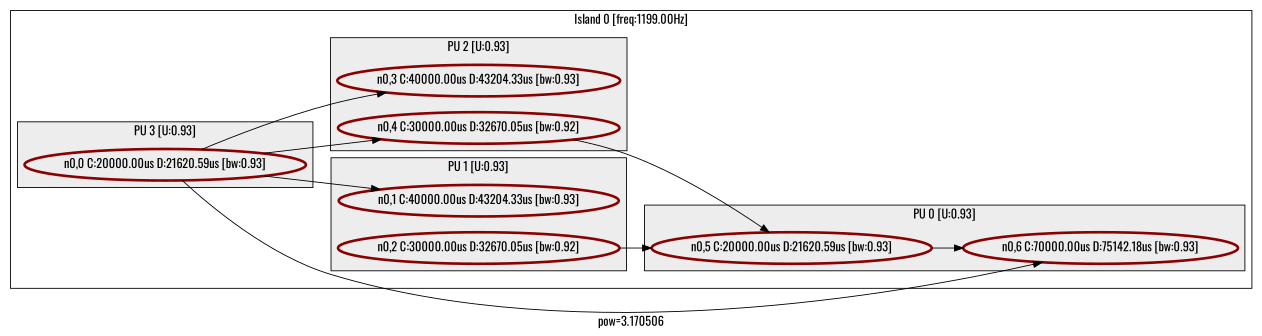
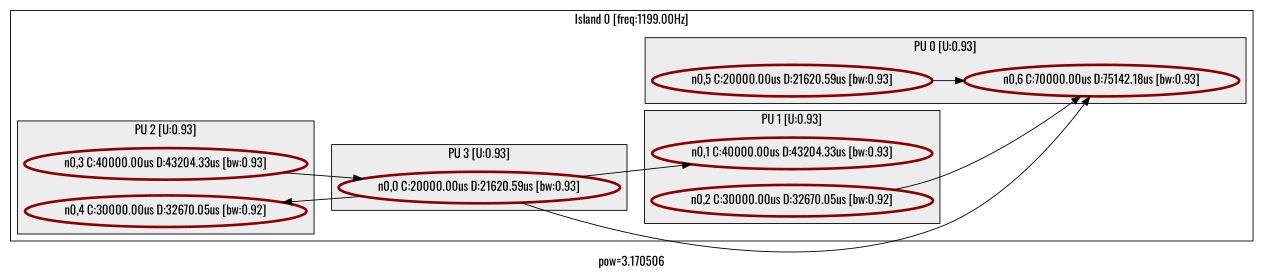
(292, 116) -> (320, 176)
(672, 174) -> none
(632, 248) -> (988, 155)
